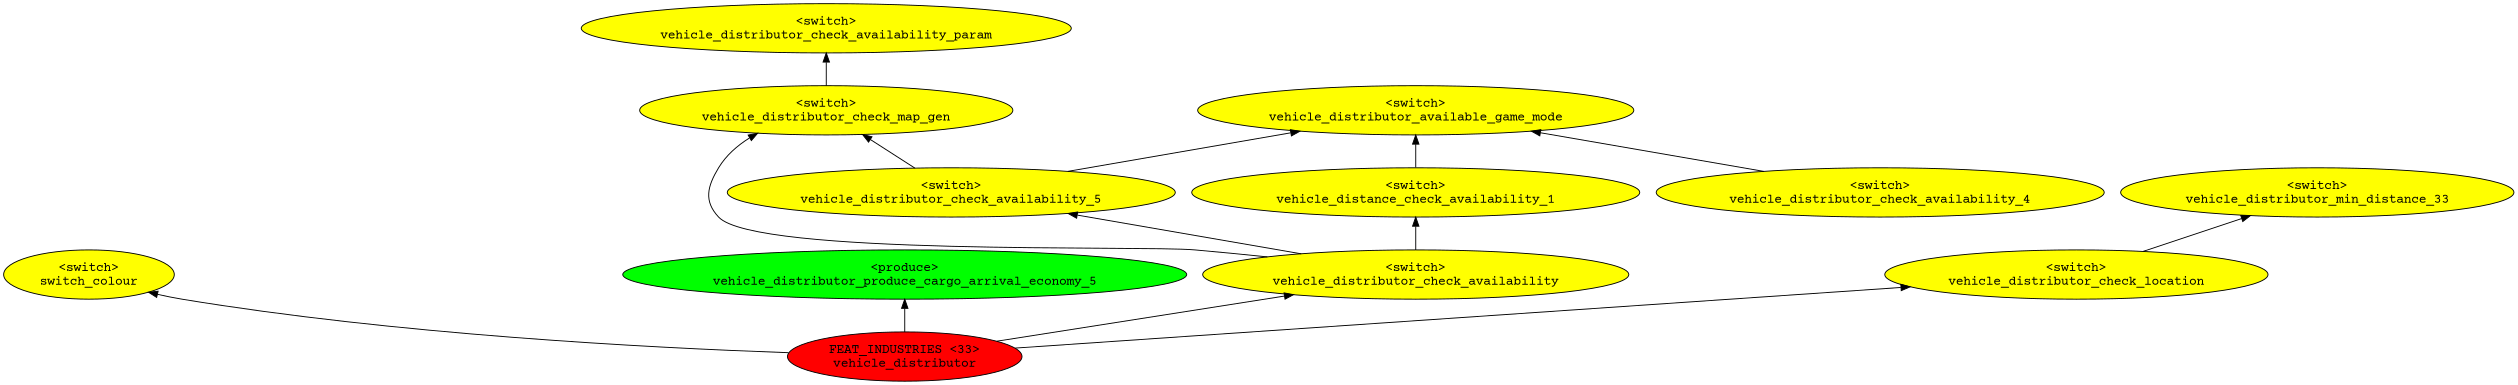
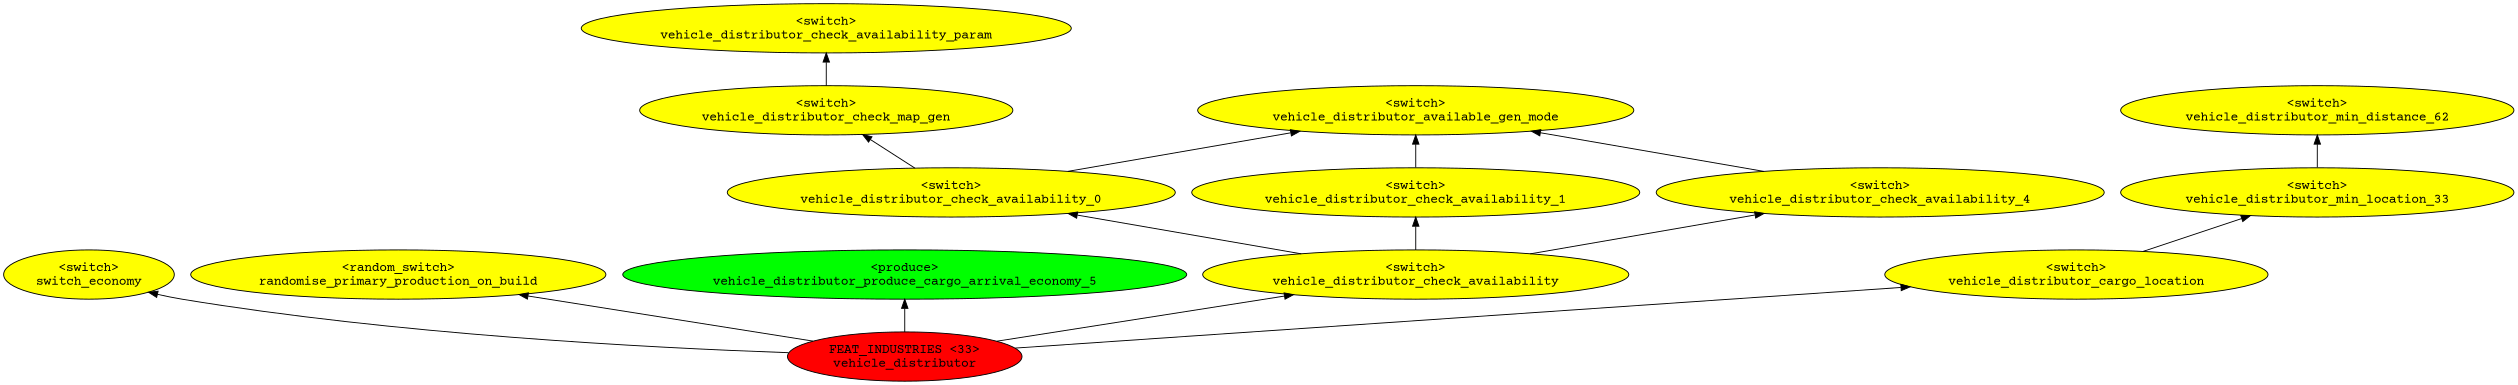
(1416, 110) -> (1416, 110)
none -> (2317, 110)
(951, 192) -> (951, 192)
(1416, 192) -> (1416, 192)
(2317, 192) -> (2317, 192)
(943, 246) -> (1643, 234)
(89, 275) -> (89, 275)
none -> (398, 275)
(2076, 275) -> (2076, 275)
